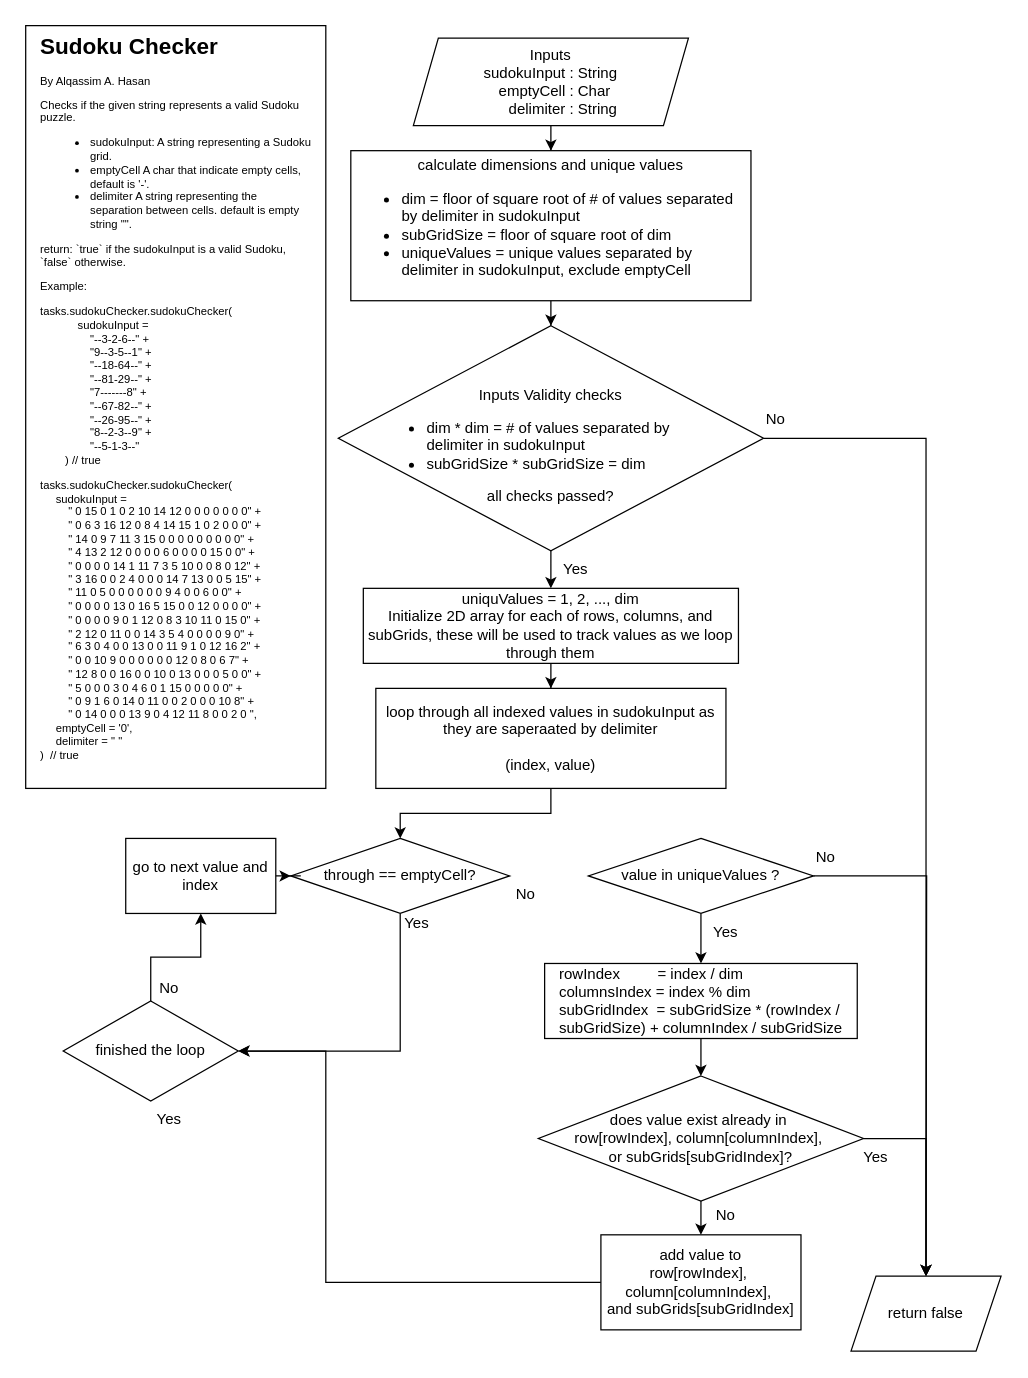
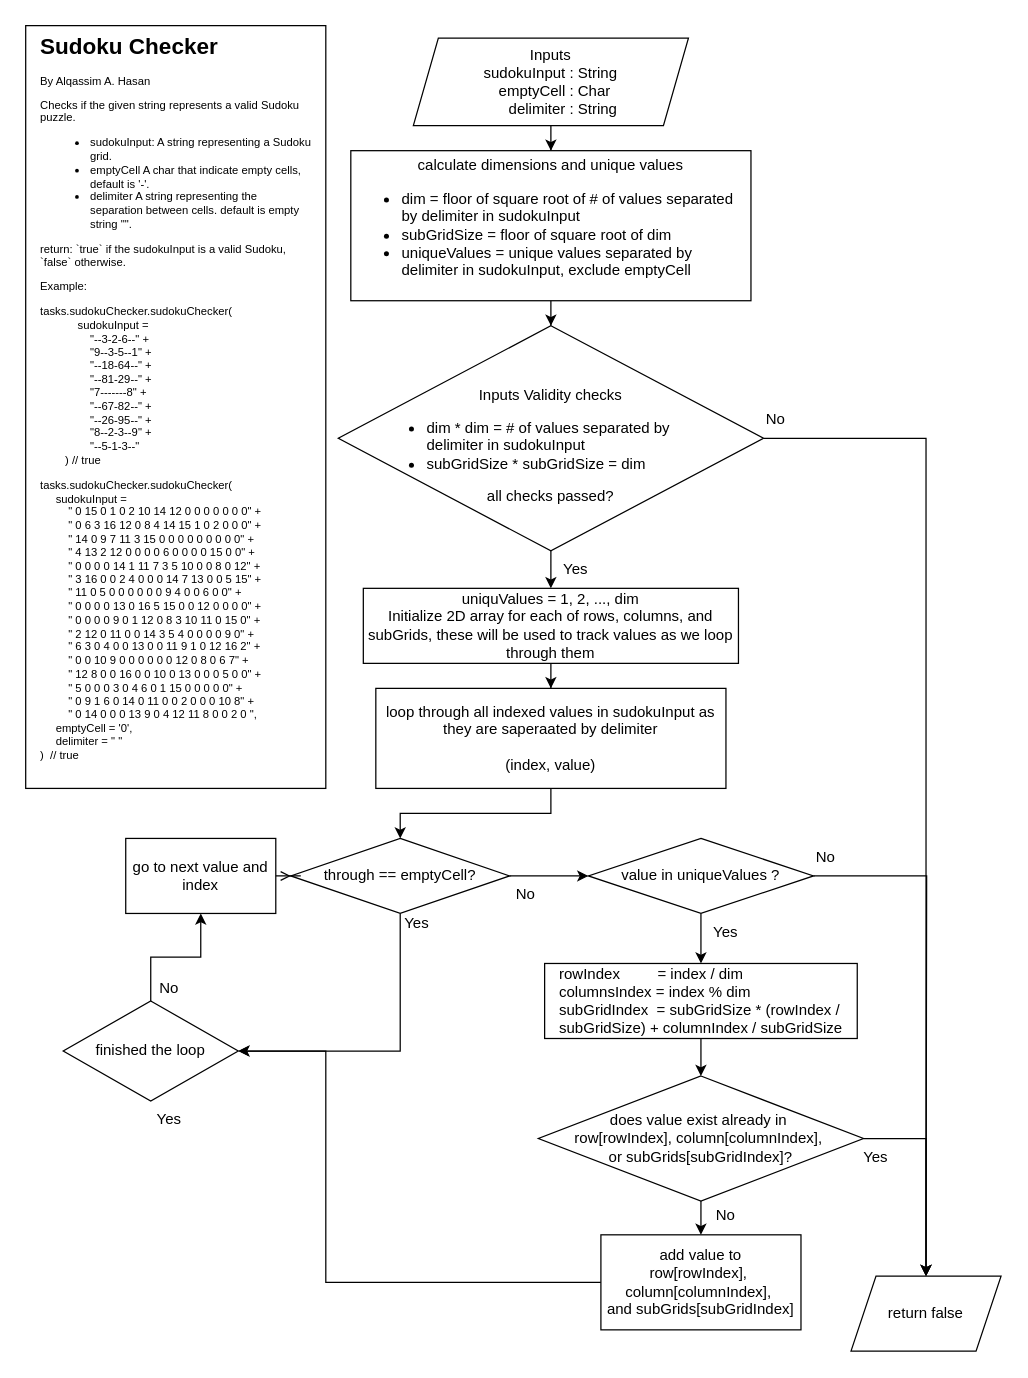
(281, 876) -> (282, 876)
none -> (545, 876)
